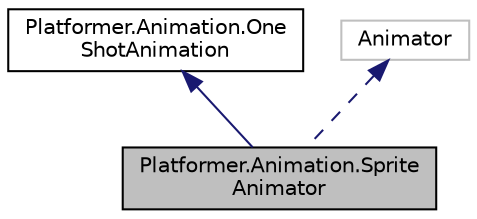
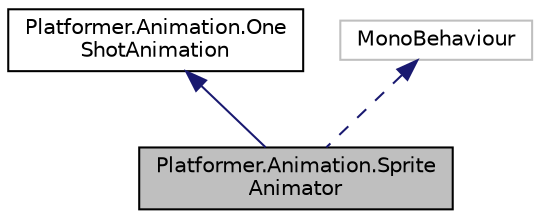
(405, 40) -> (436, 40)
